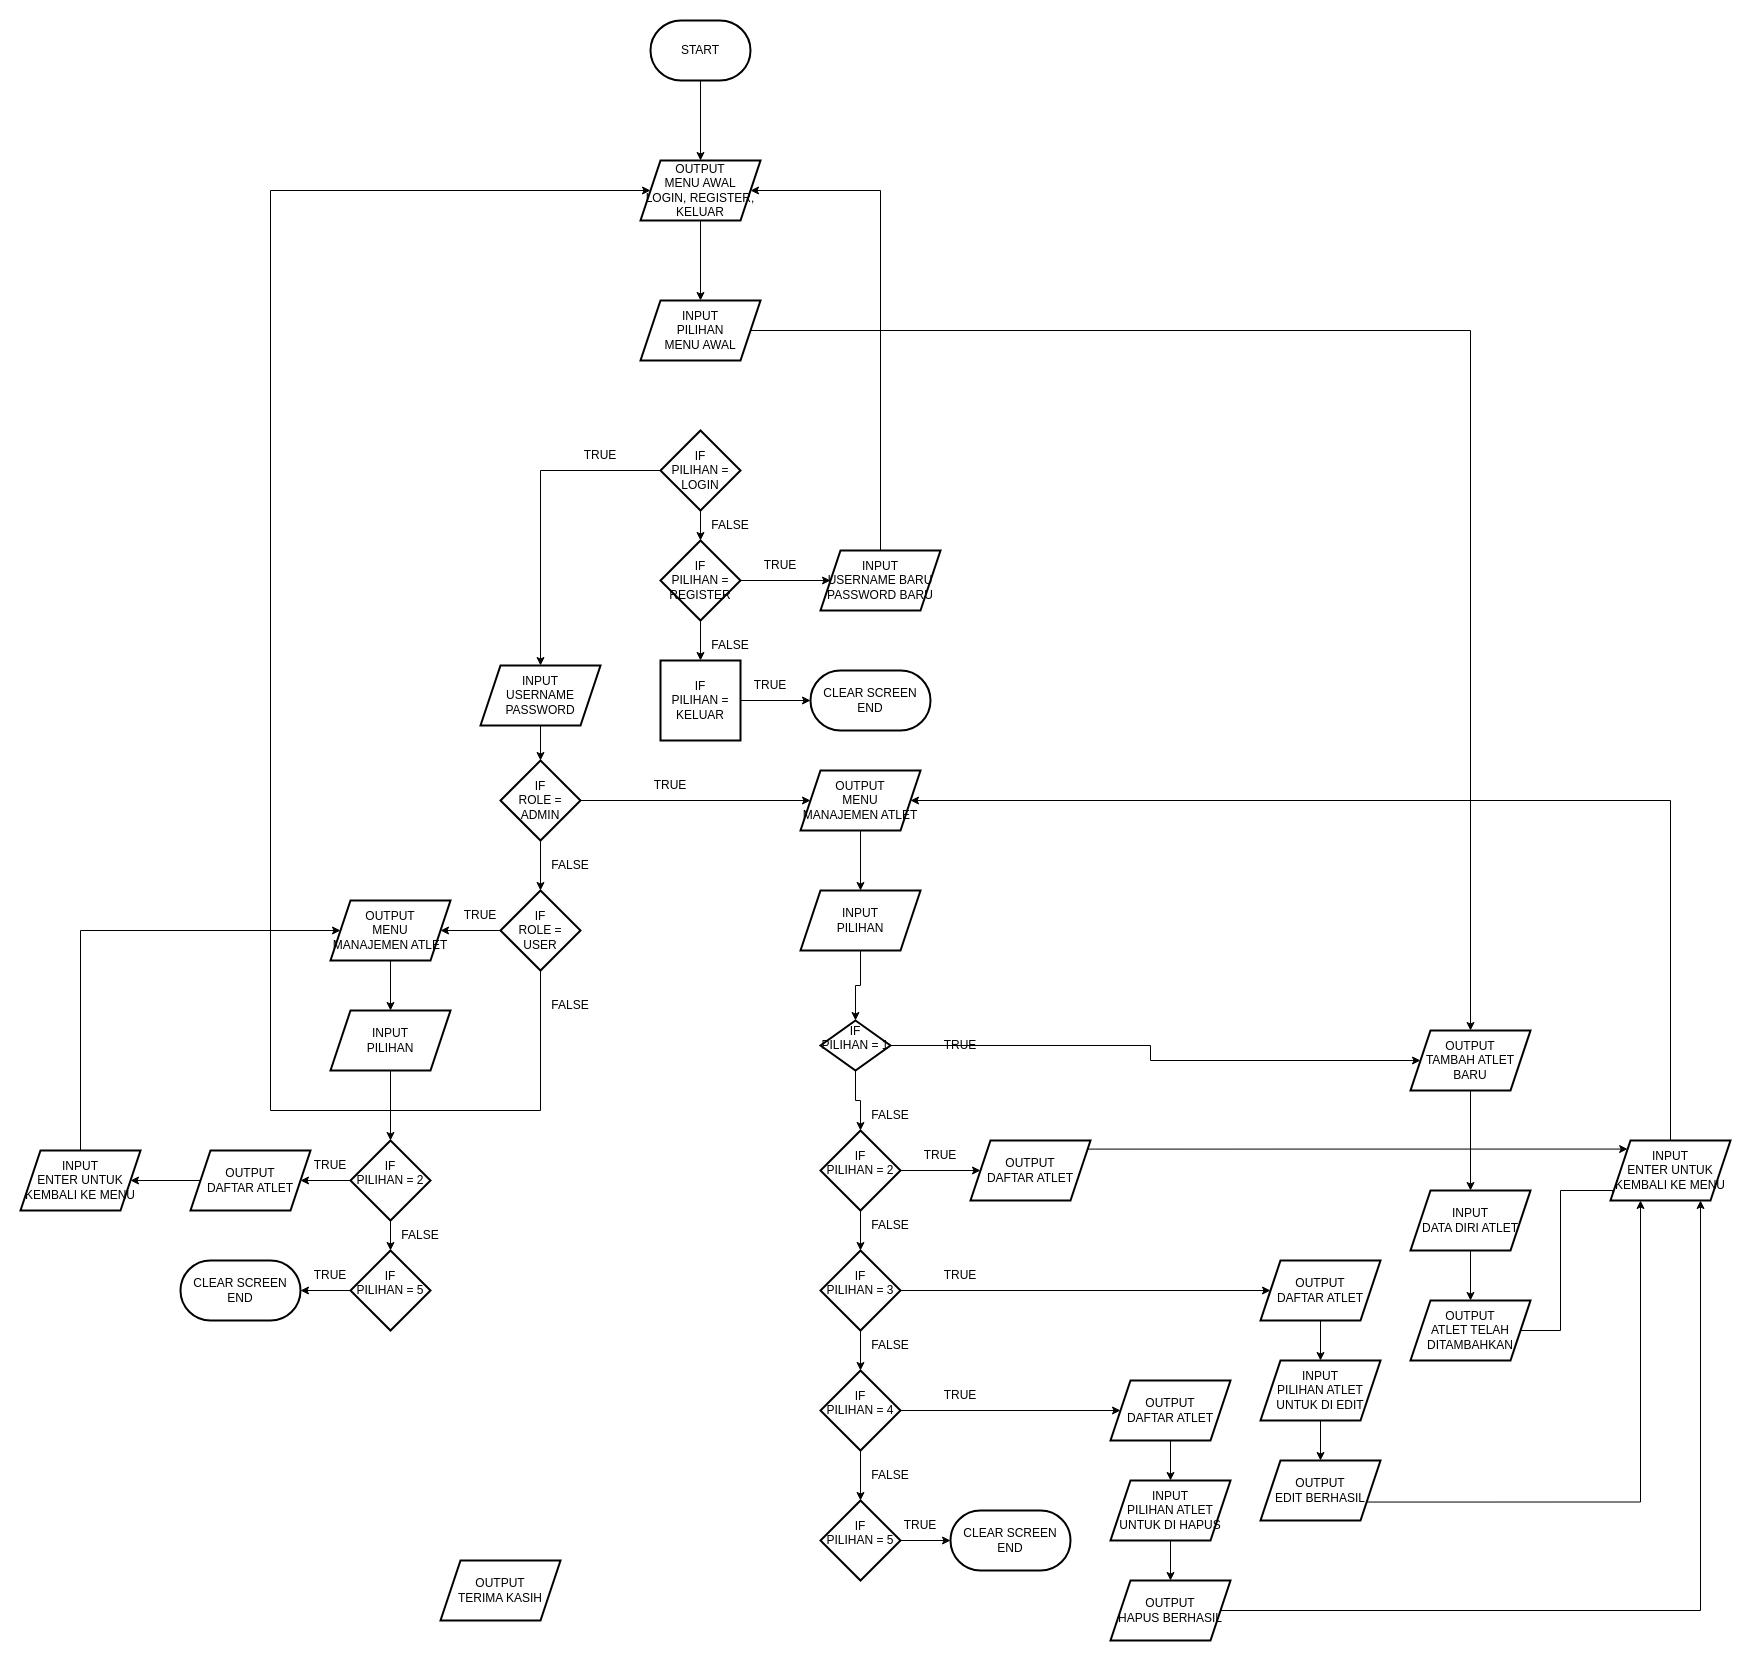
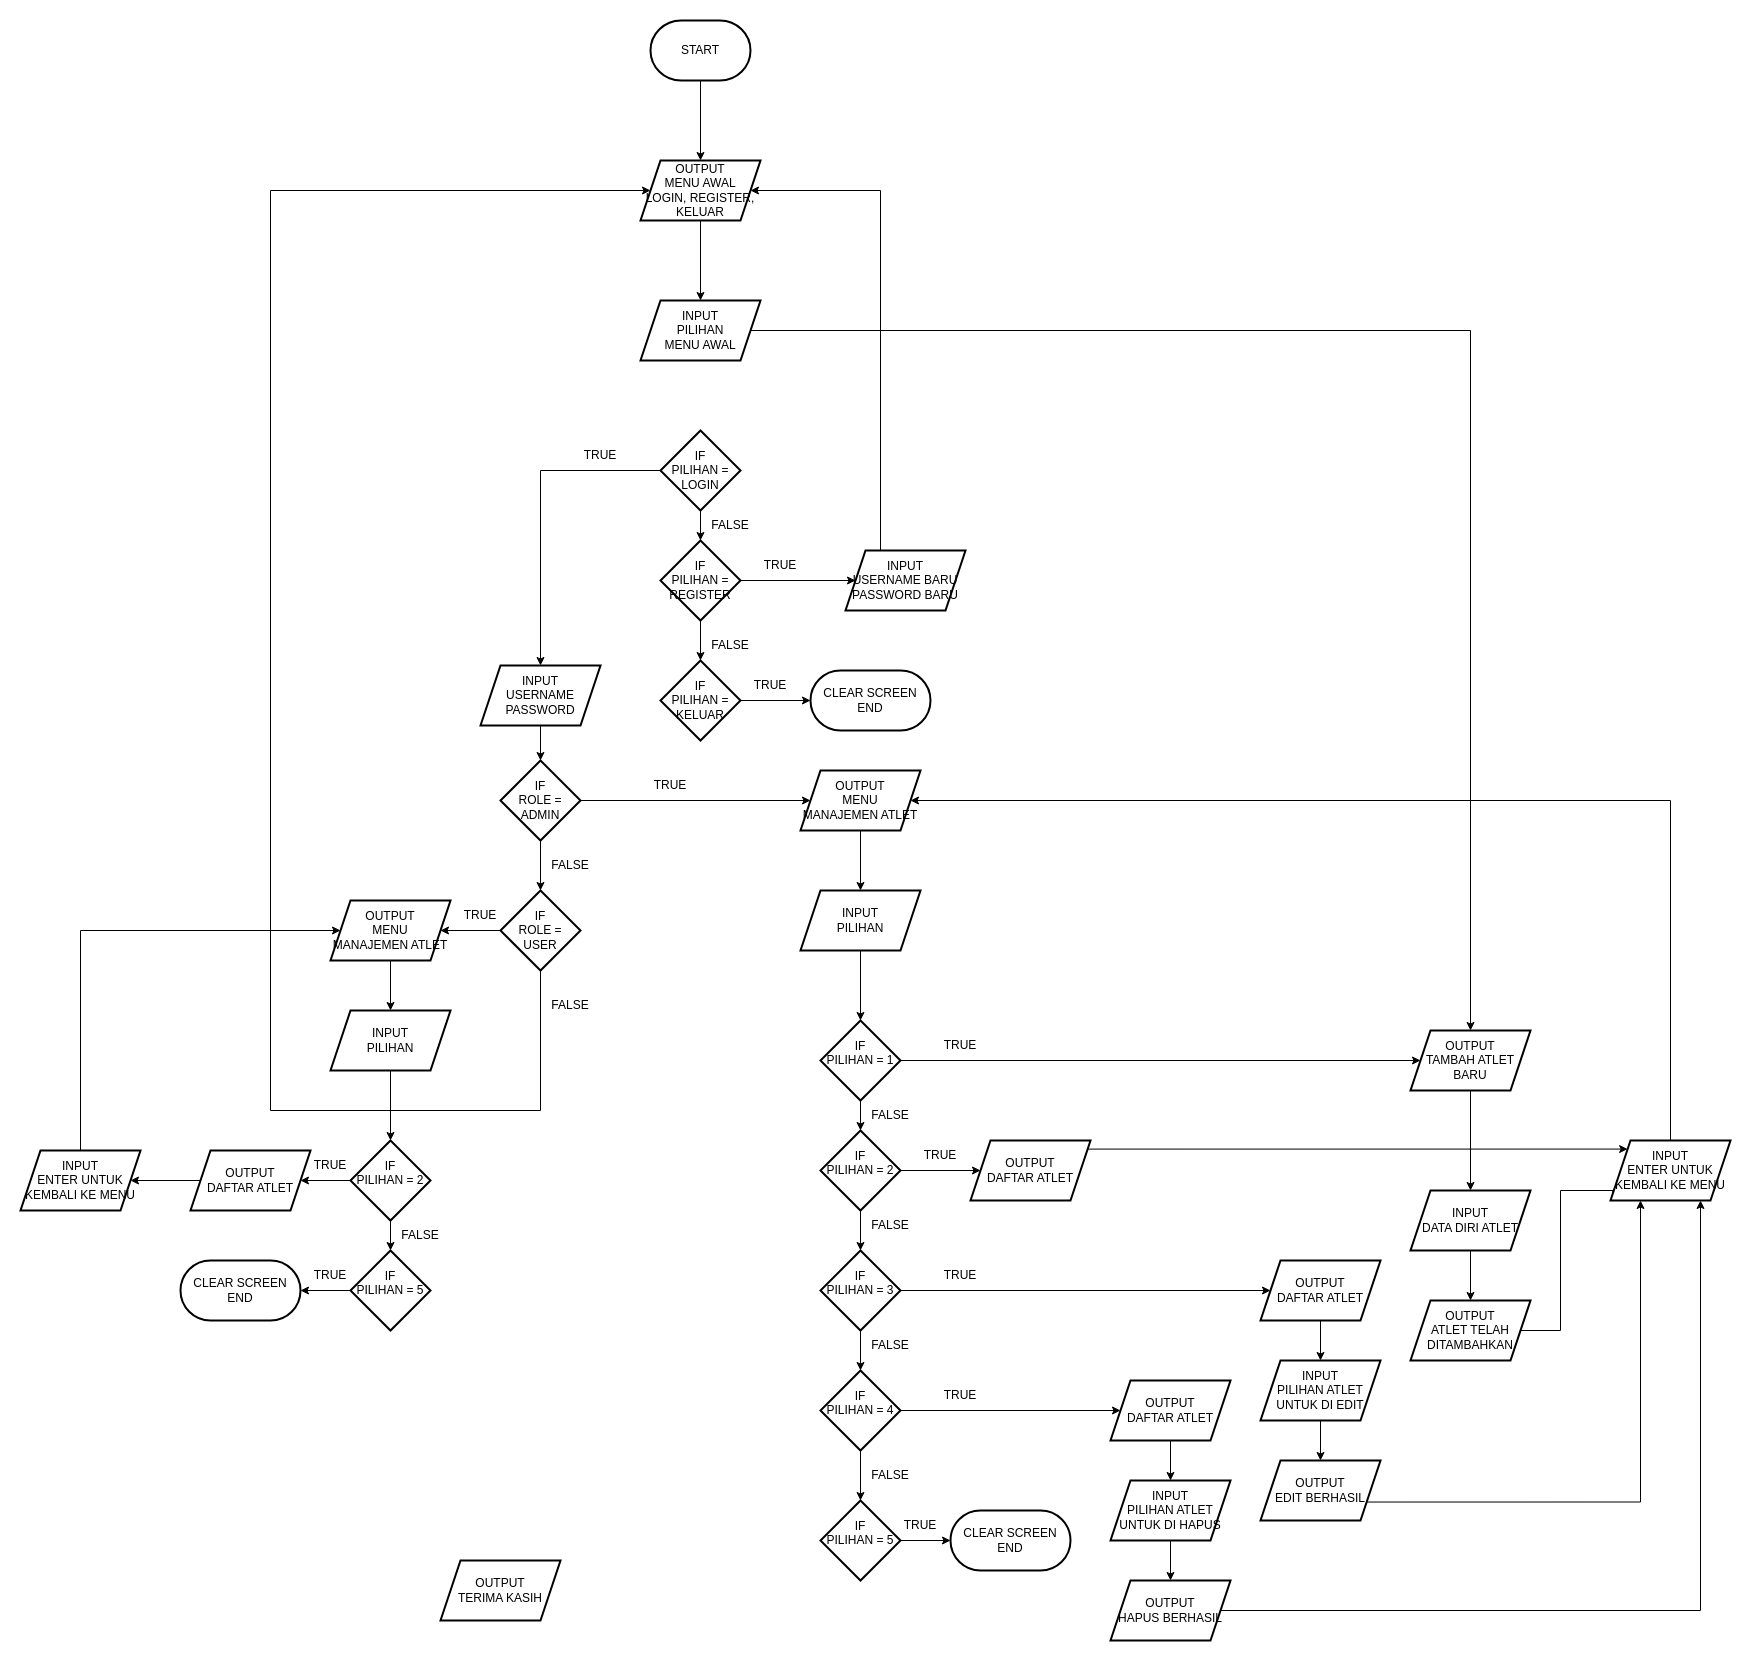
(881, 581) -> (906, 581)
(701, 701) -> (701, 701)
(856, 1046) -> (861, 1061)
